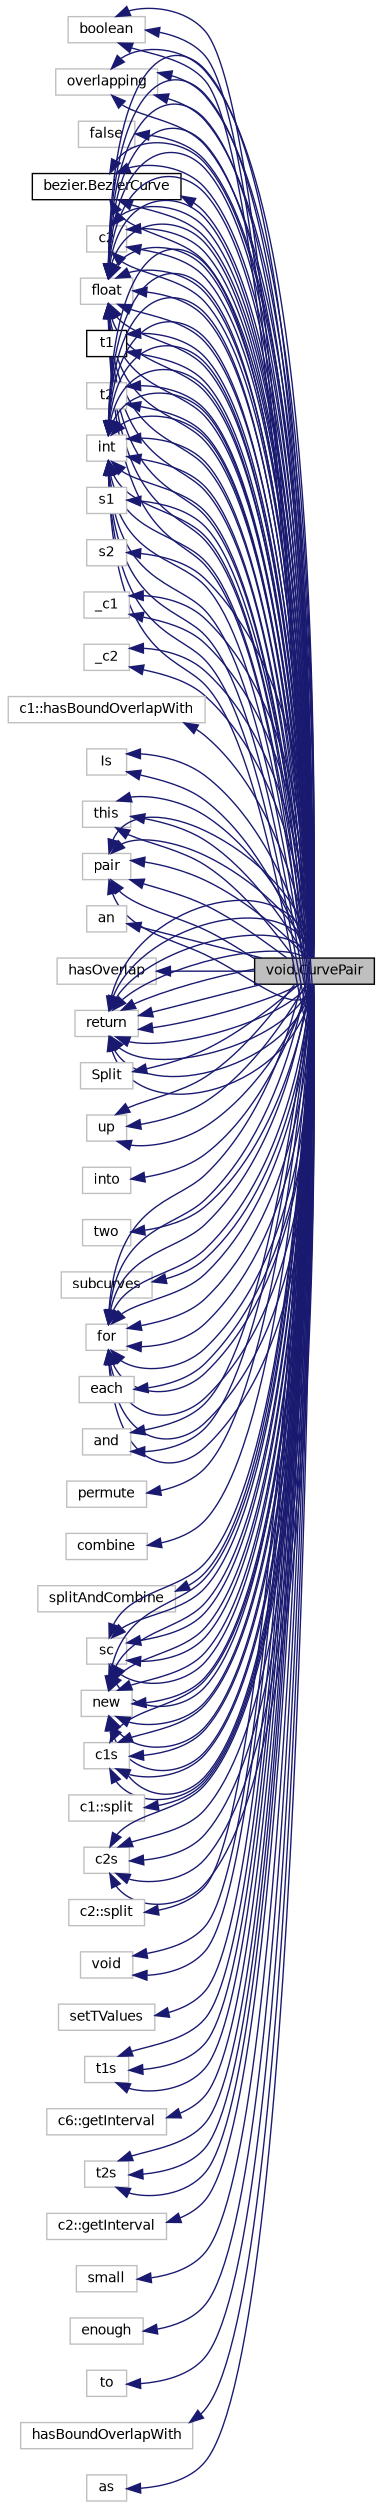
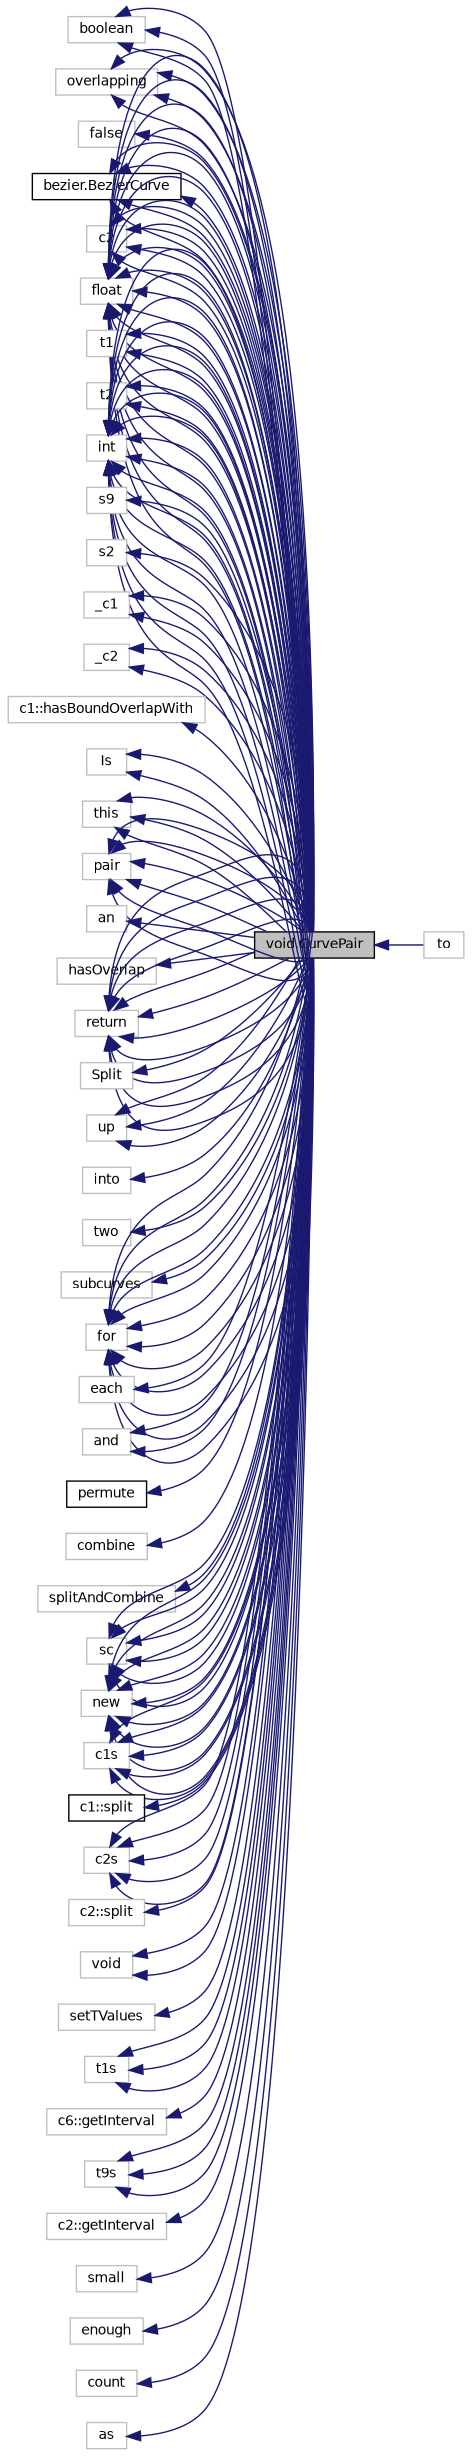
(107, 344) -> (107, 344)
(107, 500) -> (107, 500)
(107, 1494) -> (107, 1494)
(291, 1711) -> (406, 945)
(107, 1808) -> (107, 1808)
(107, 2174) -> (107, 2174)
(107, 2436) -> (107, 2383)
